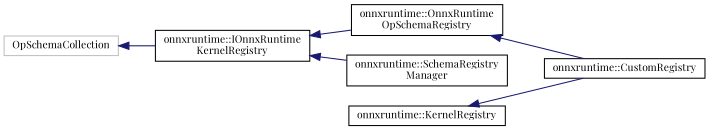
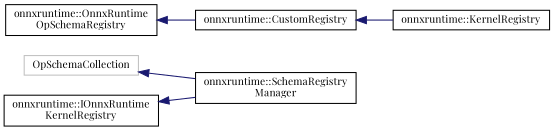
(336, 32) -> none
(142, 46) -> (172, 76)
(531, 91) -> (380, 20)
